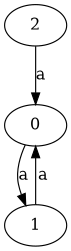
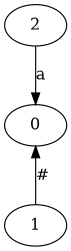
(18, 169) -> none
(43, 175) -> (43, 175)
